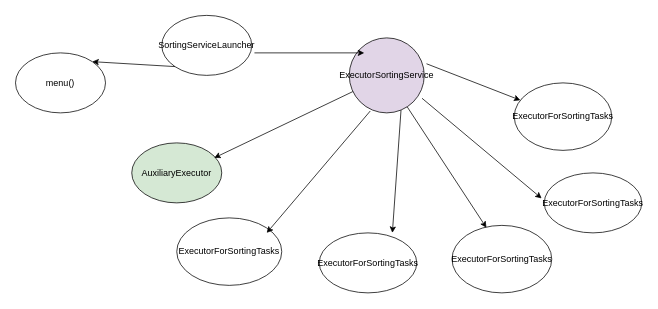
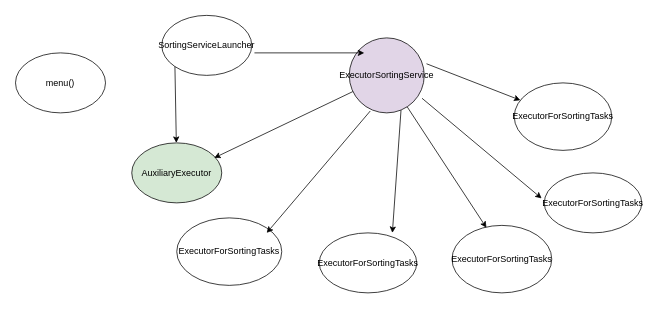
(136, 64) -> (175, 97)
